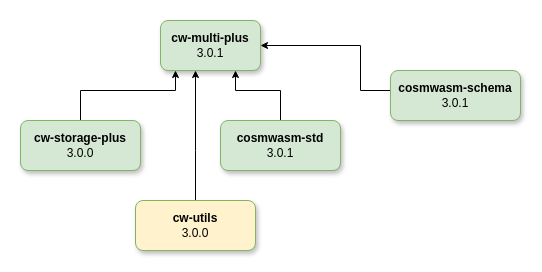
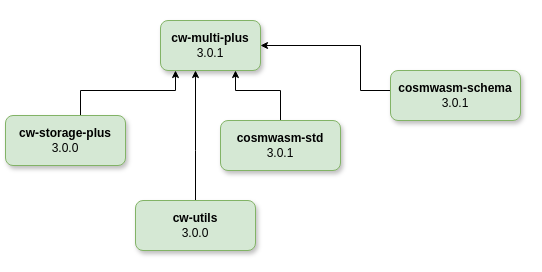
(81, 146) -> (66, 141)
(196, 226) -> (196, 226)
